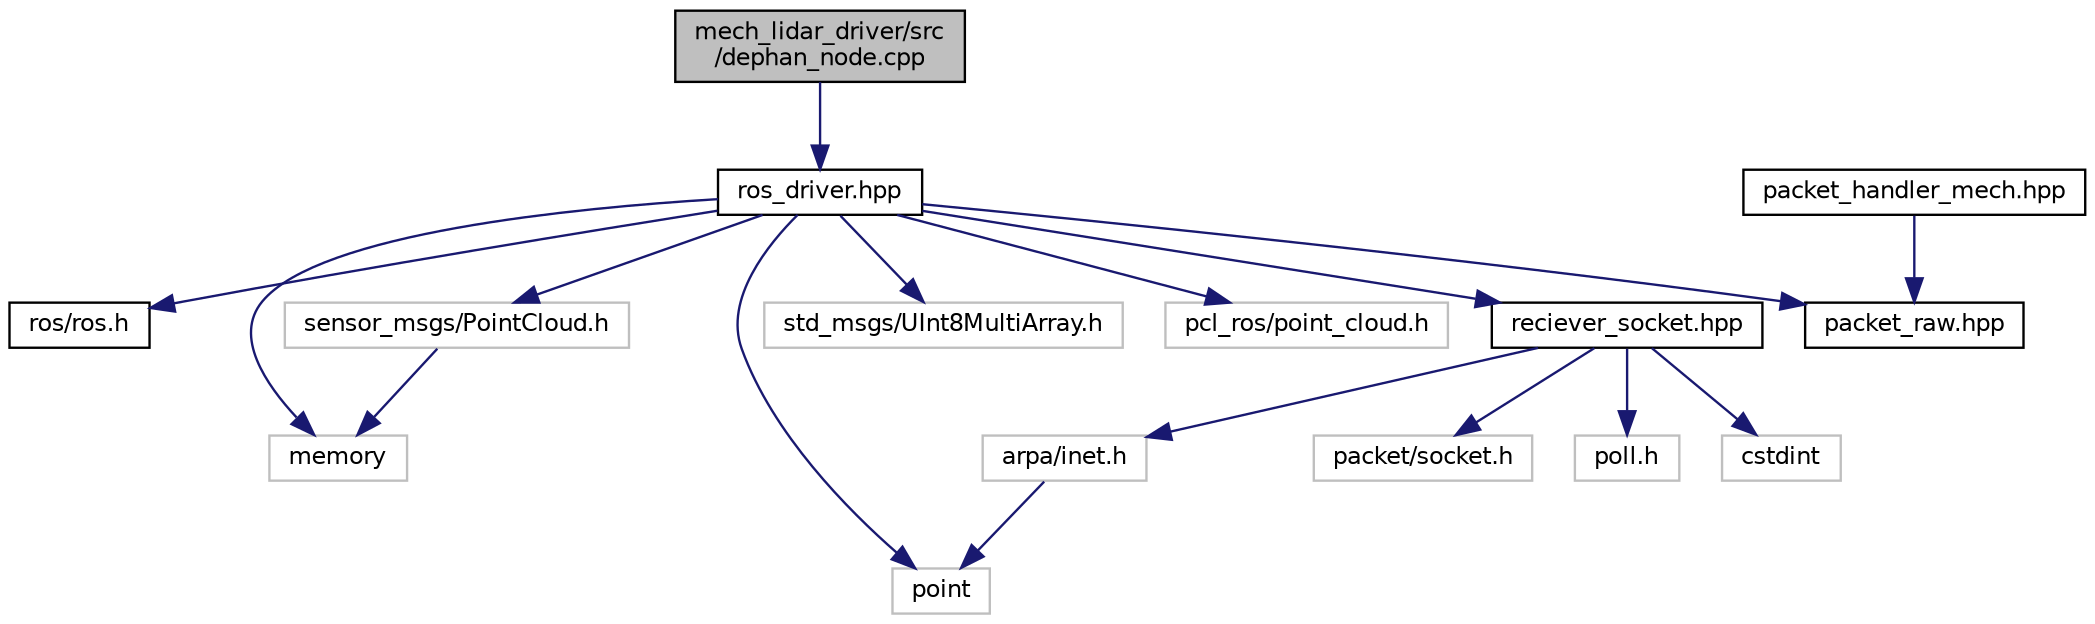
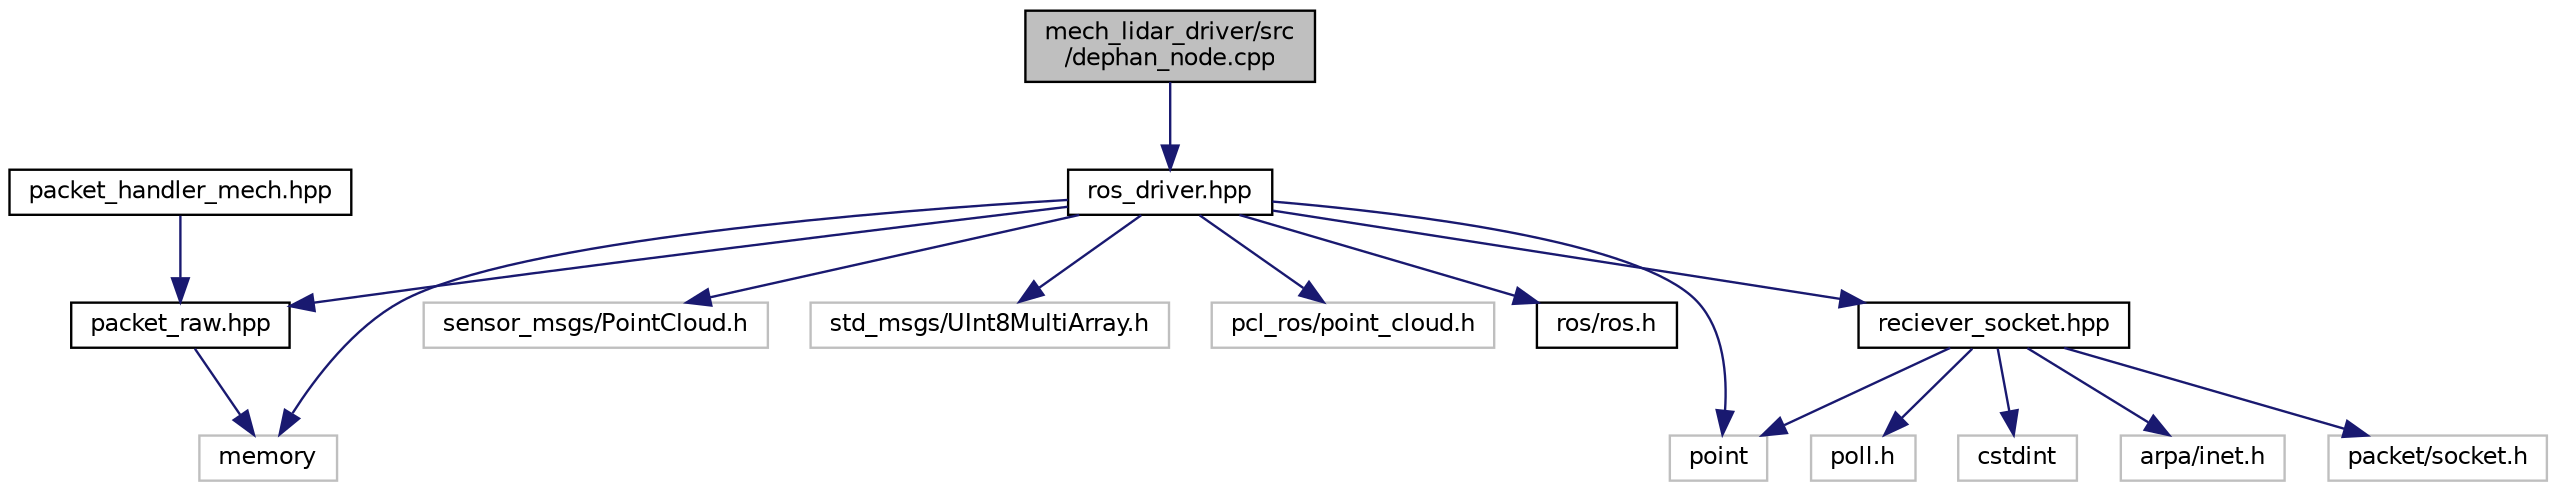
(406, 383) -> (218, 382)
(1011, 516) -> (1867, 387)
